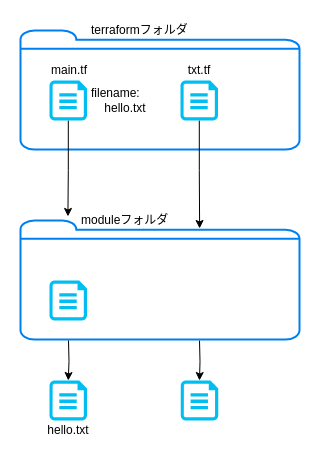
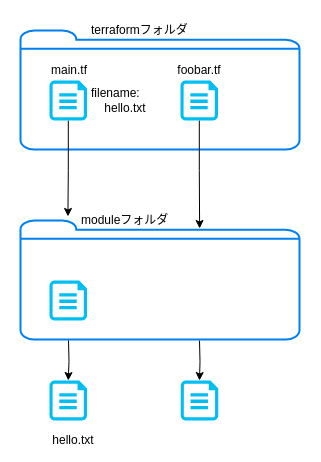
(200, 71) -> (200, 71)
(68, 431) -> (73, 441)
